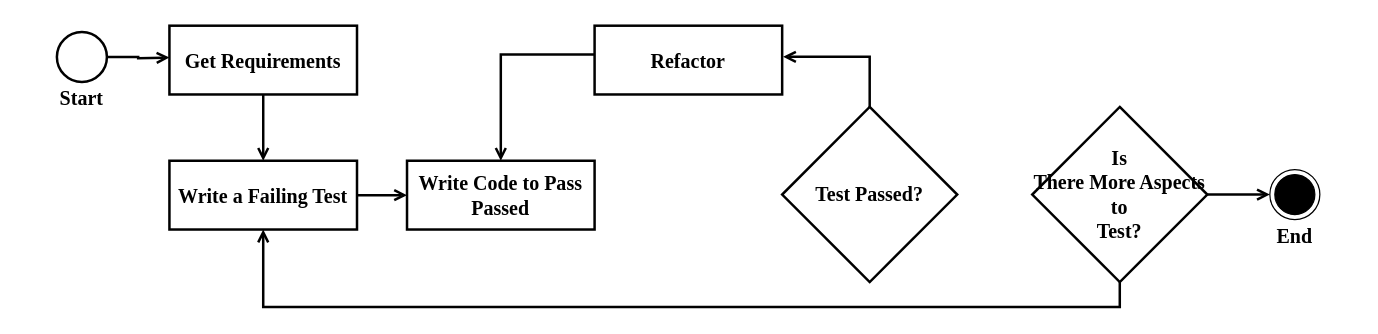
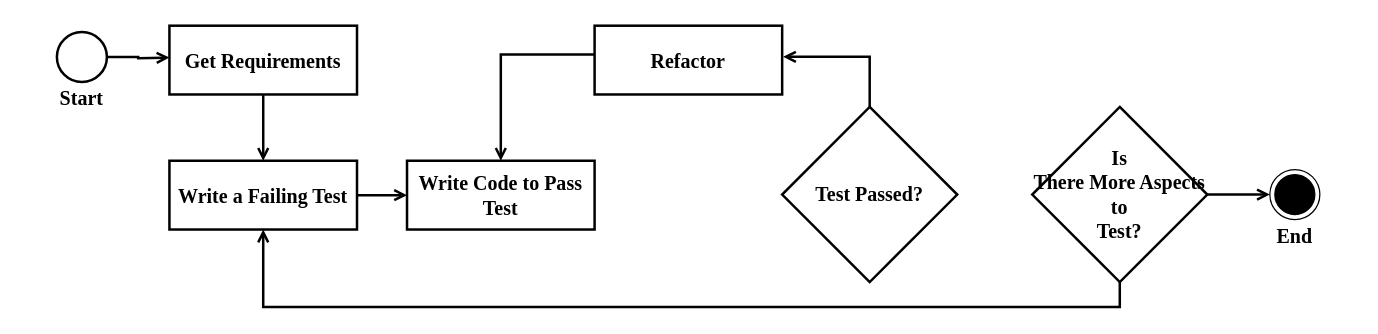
(501, 196) -> (501, 196)
